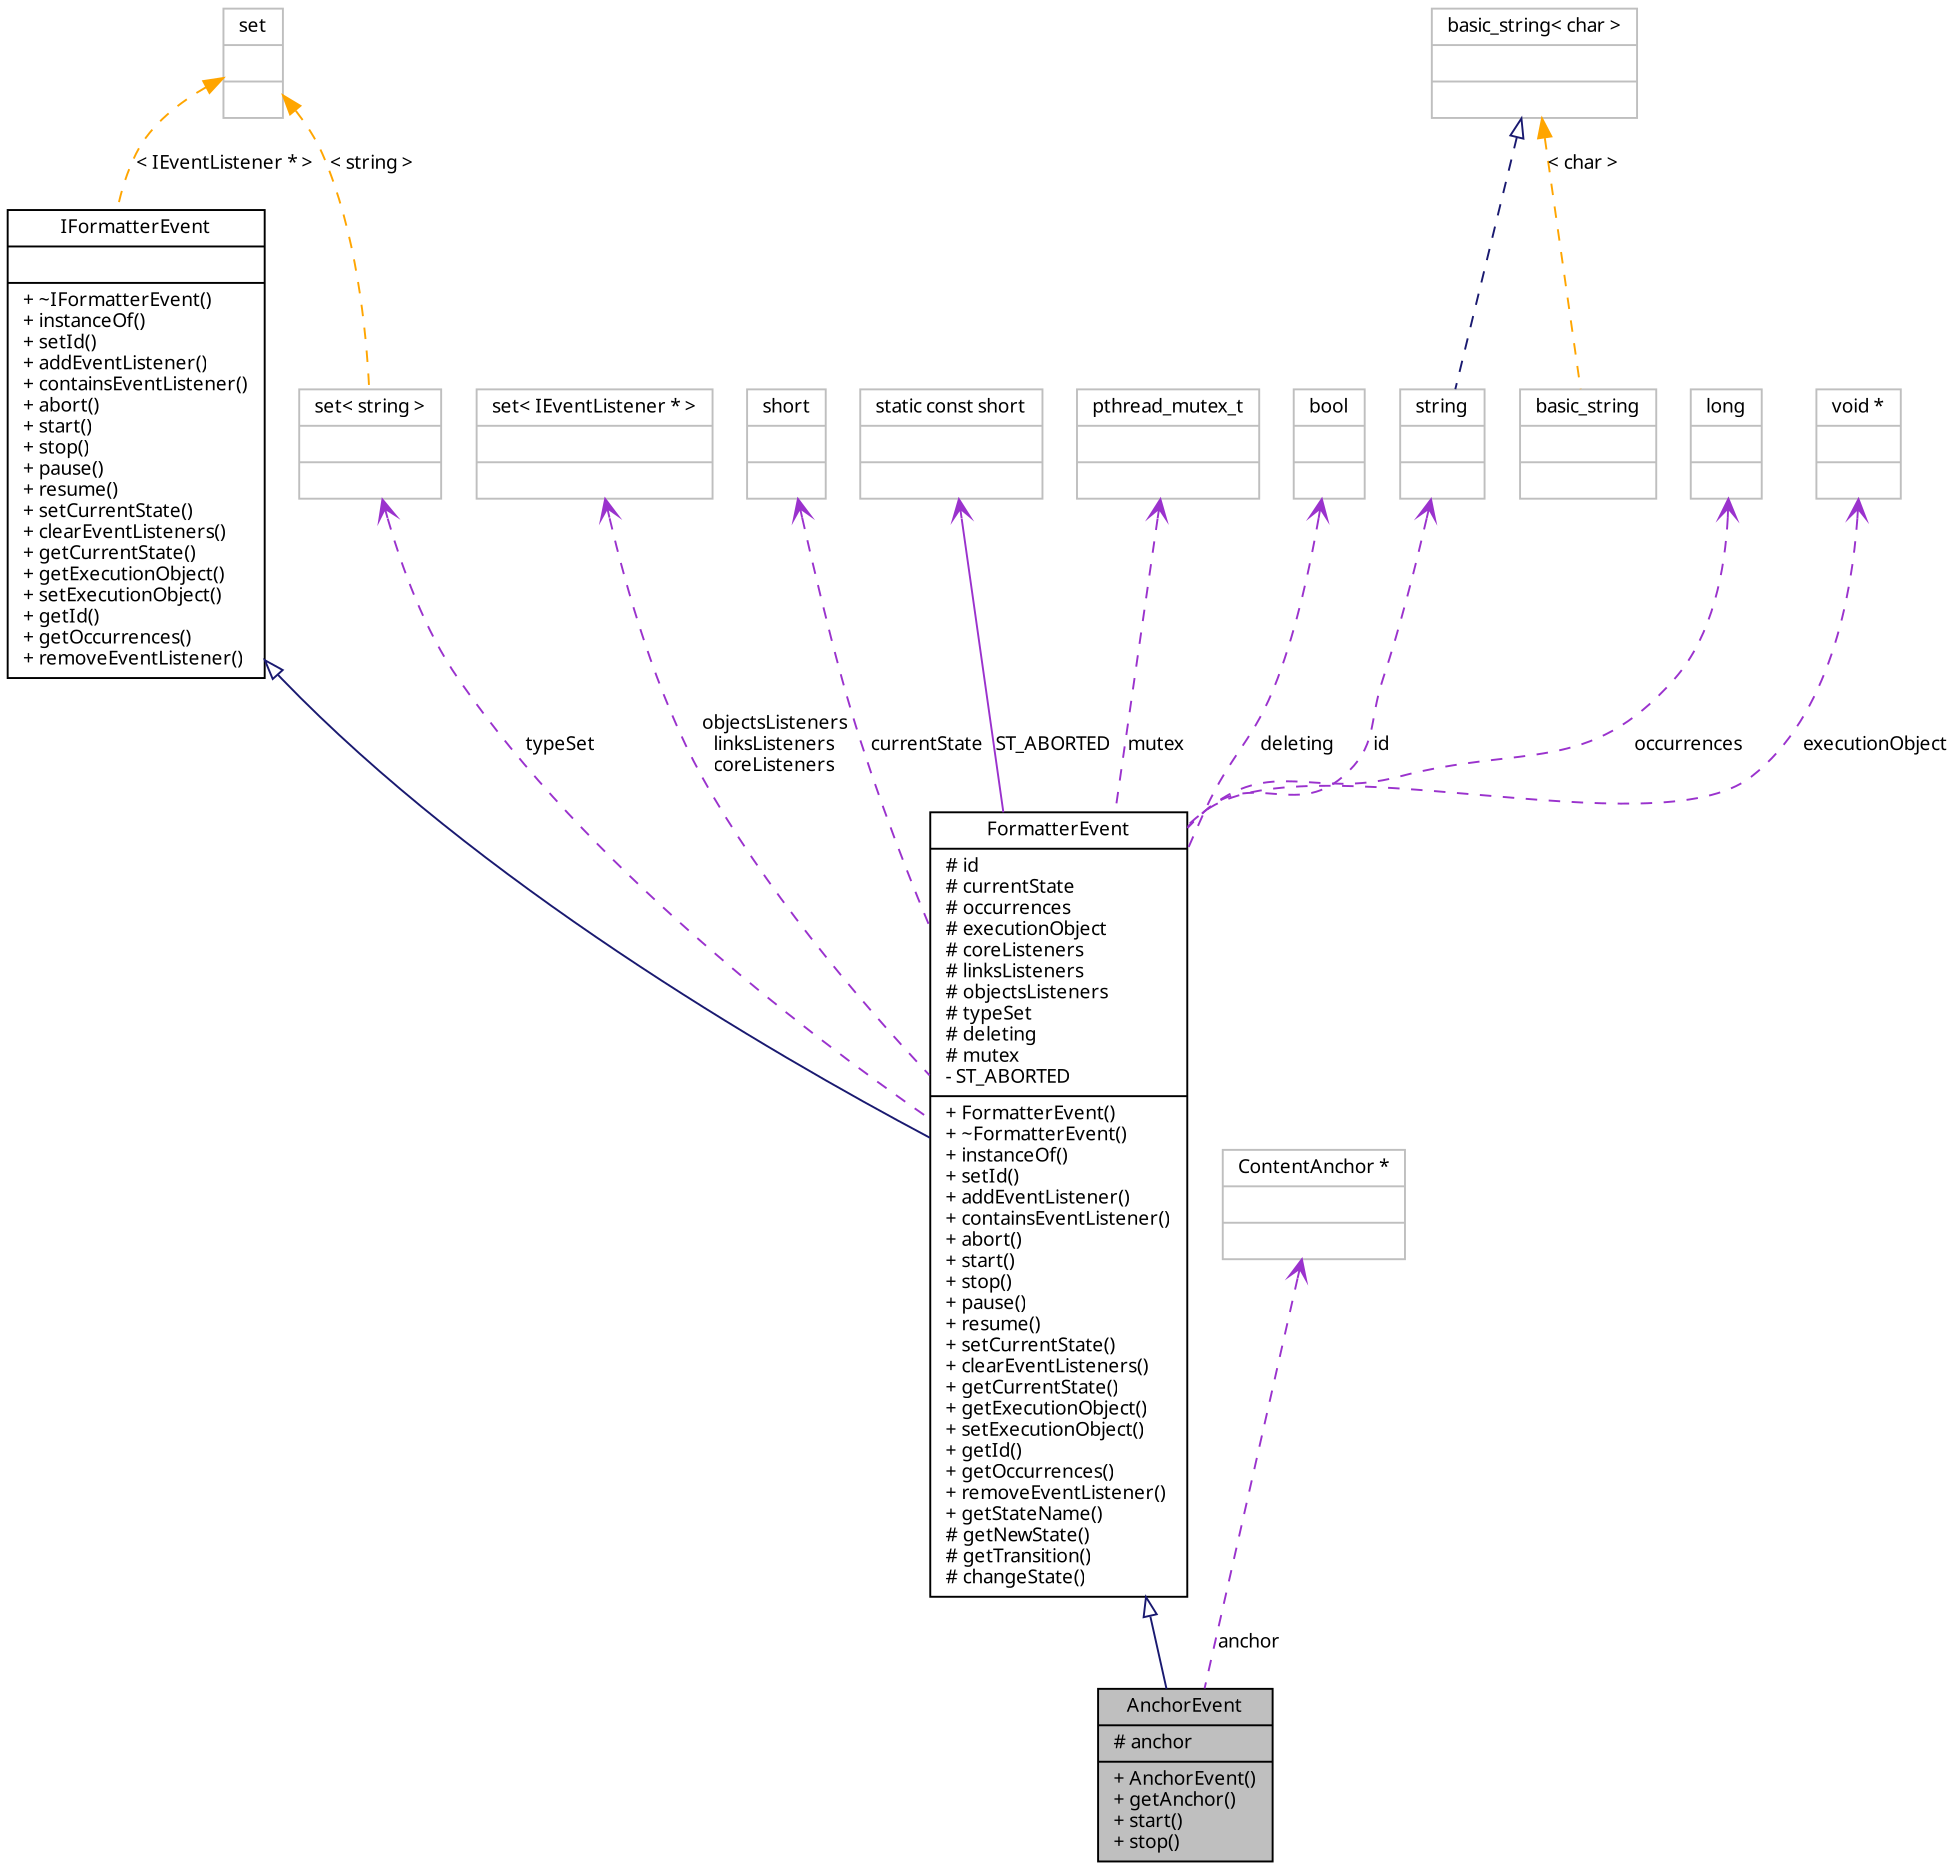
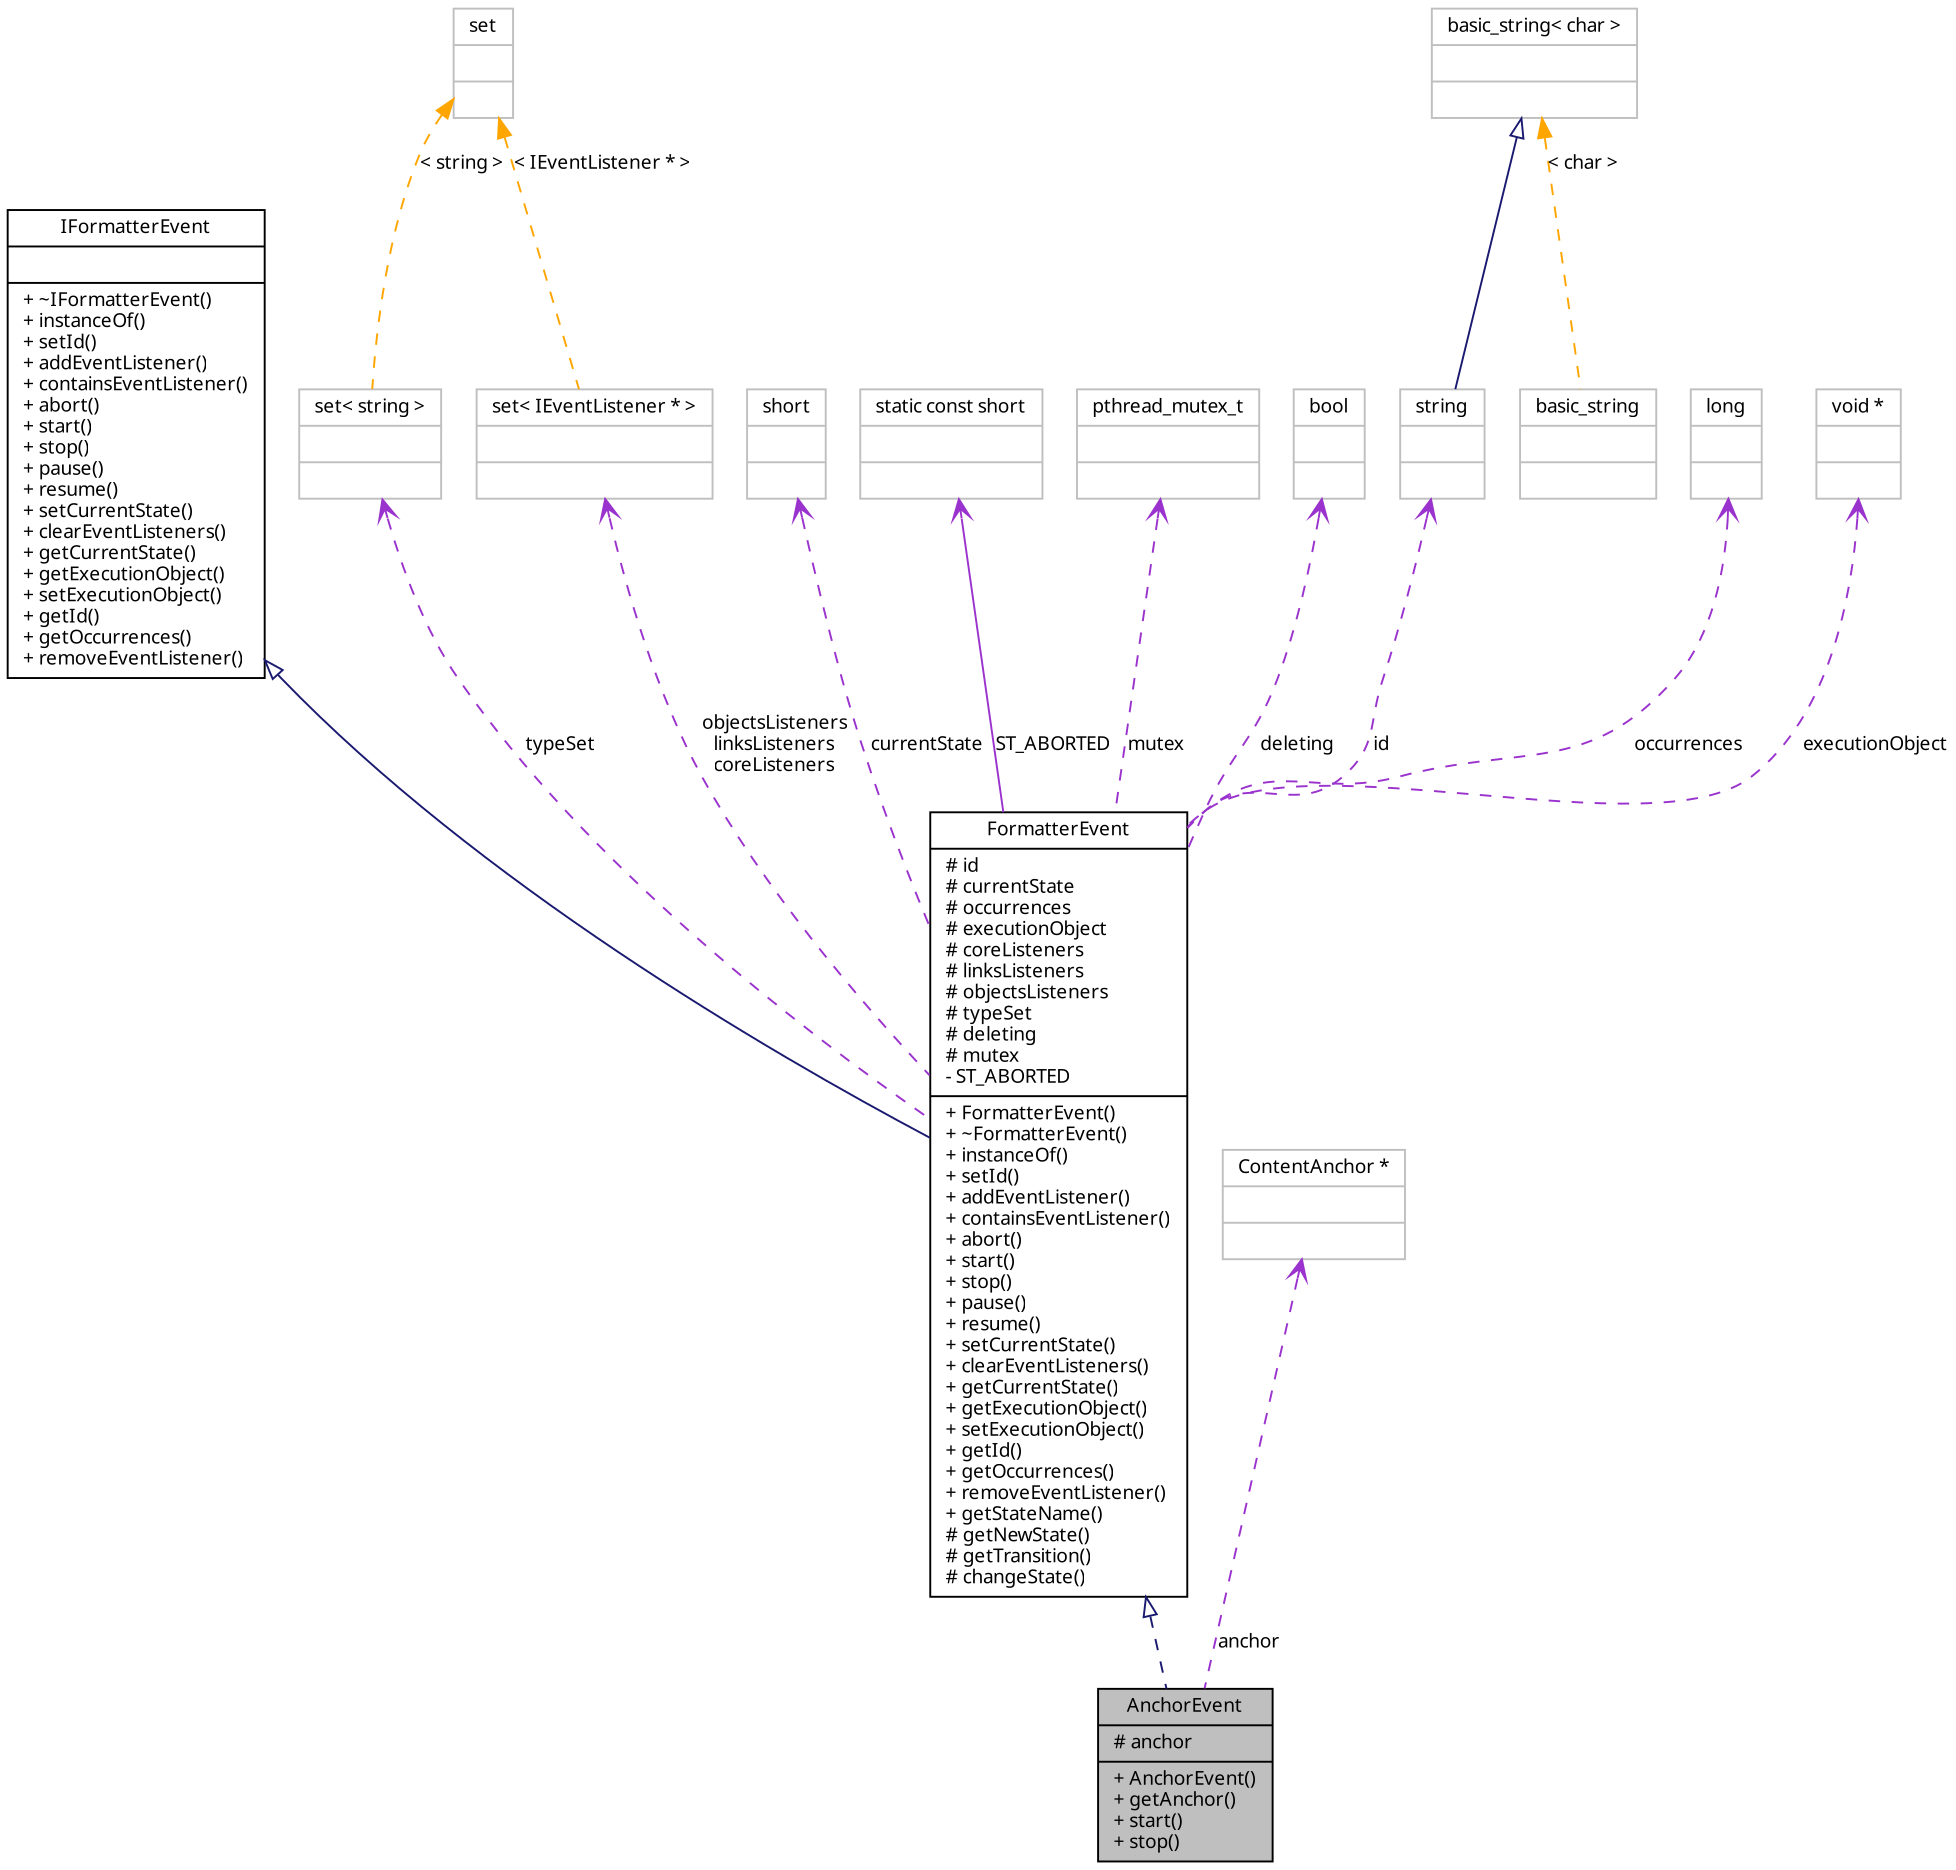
(146, 137) -> (542, 263)
(1486, 263) -> (1486, 263)
(1158, 1653) -> (1158, 1653)
